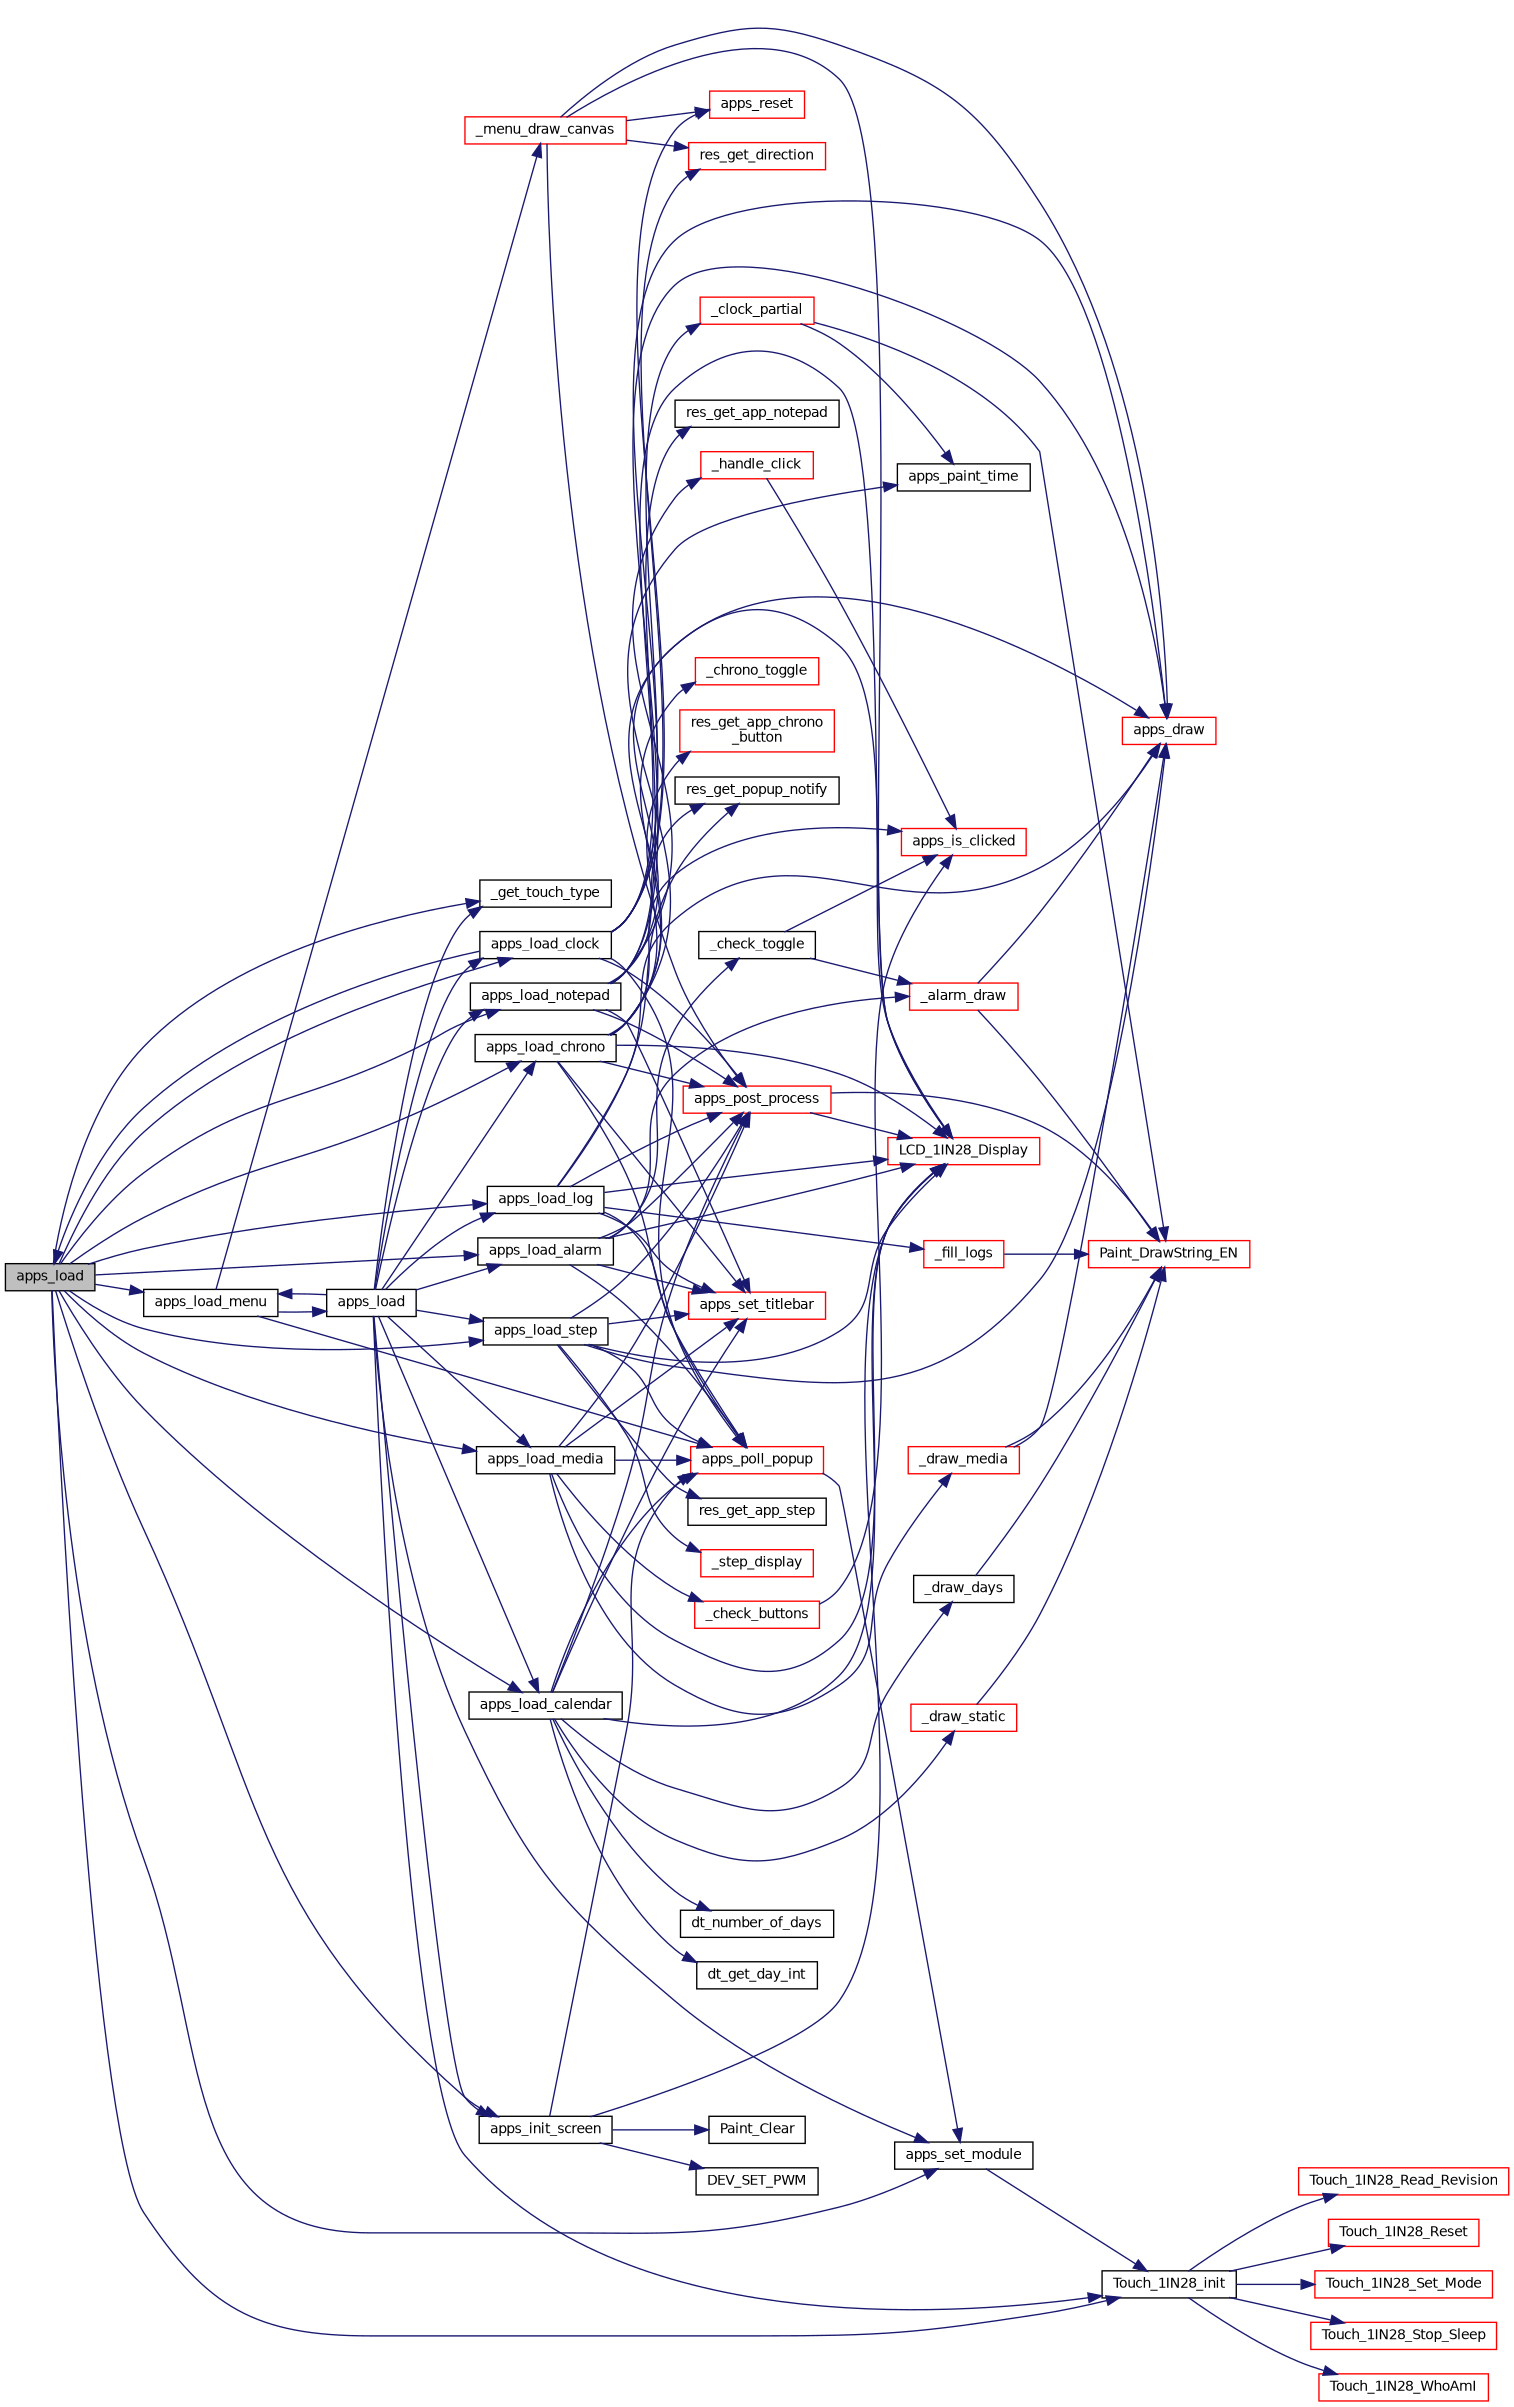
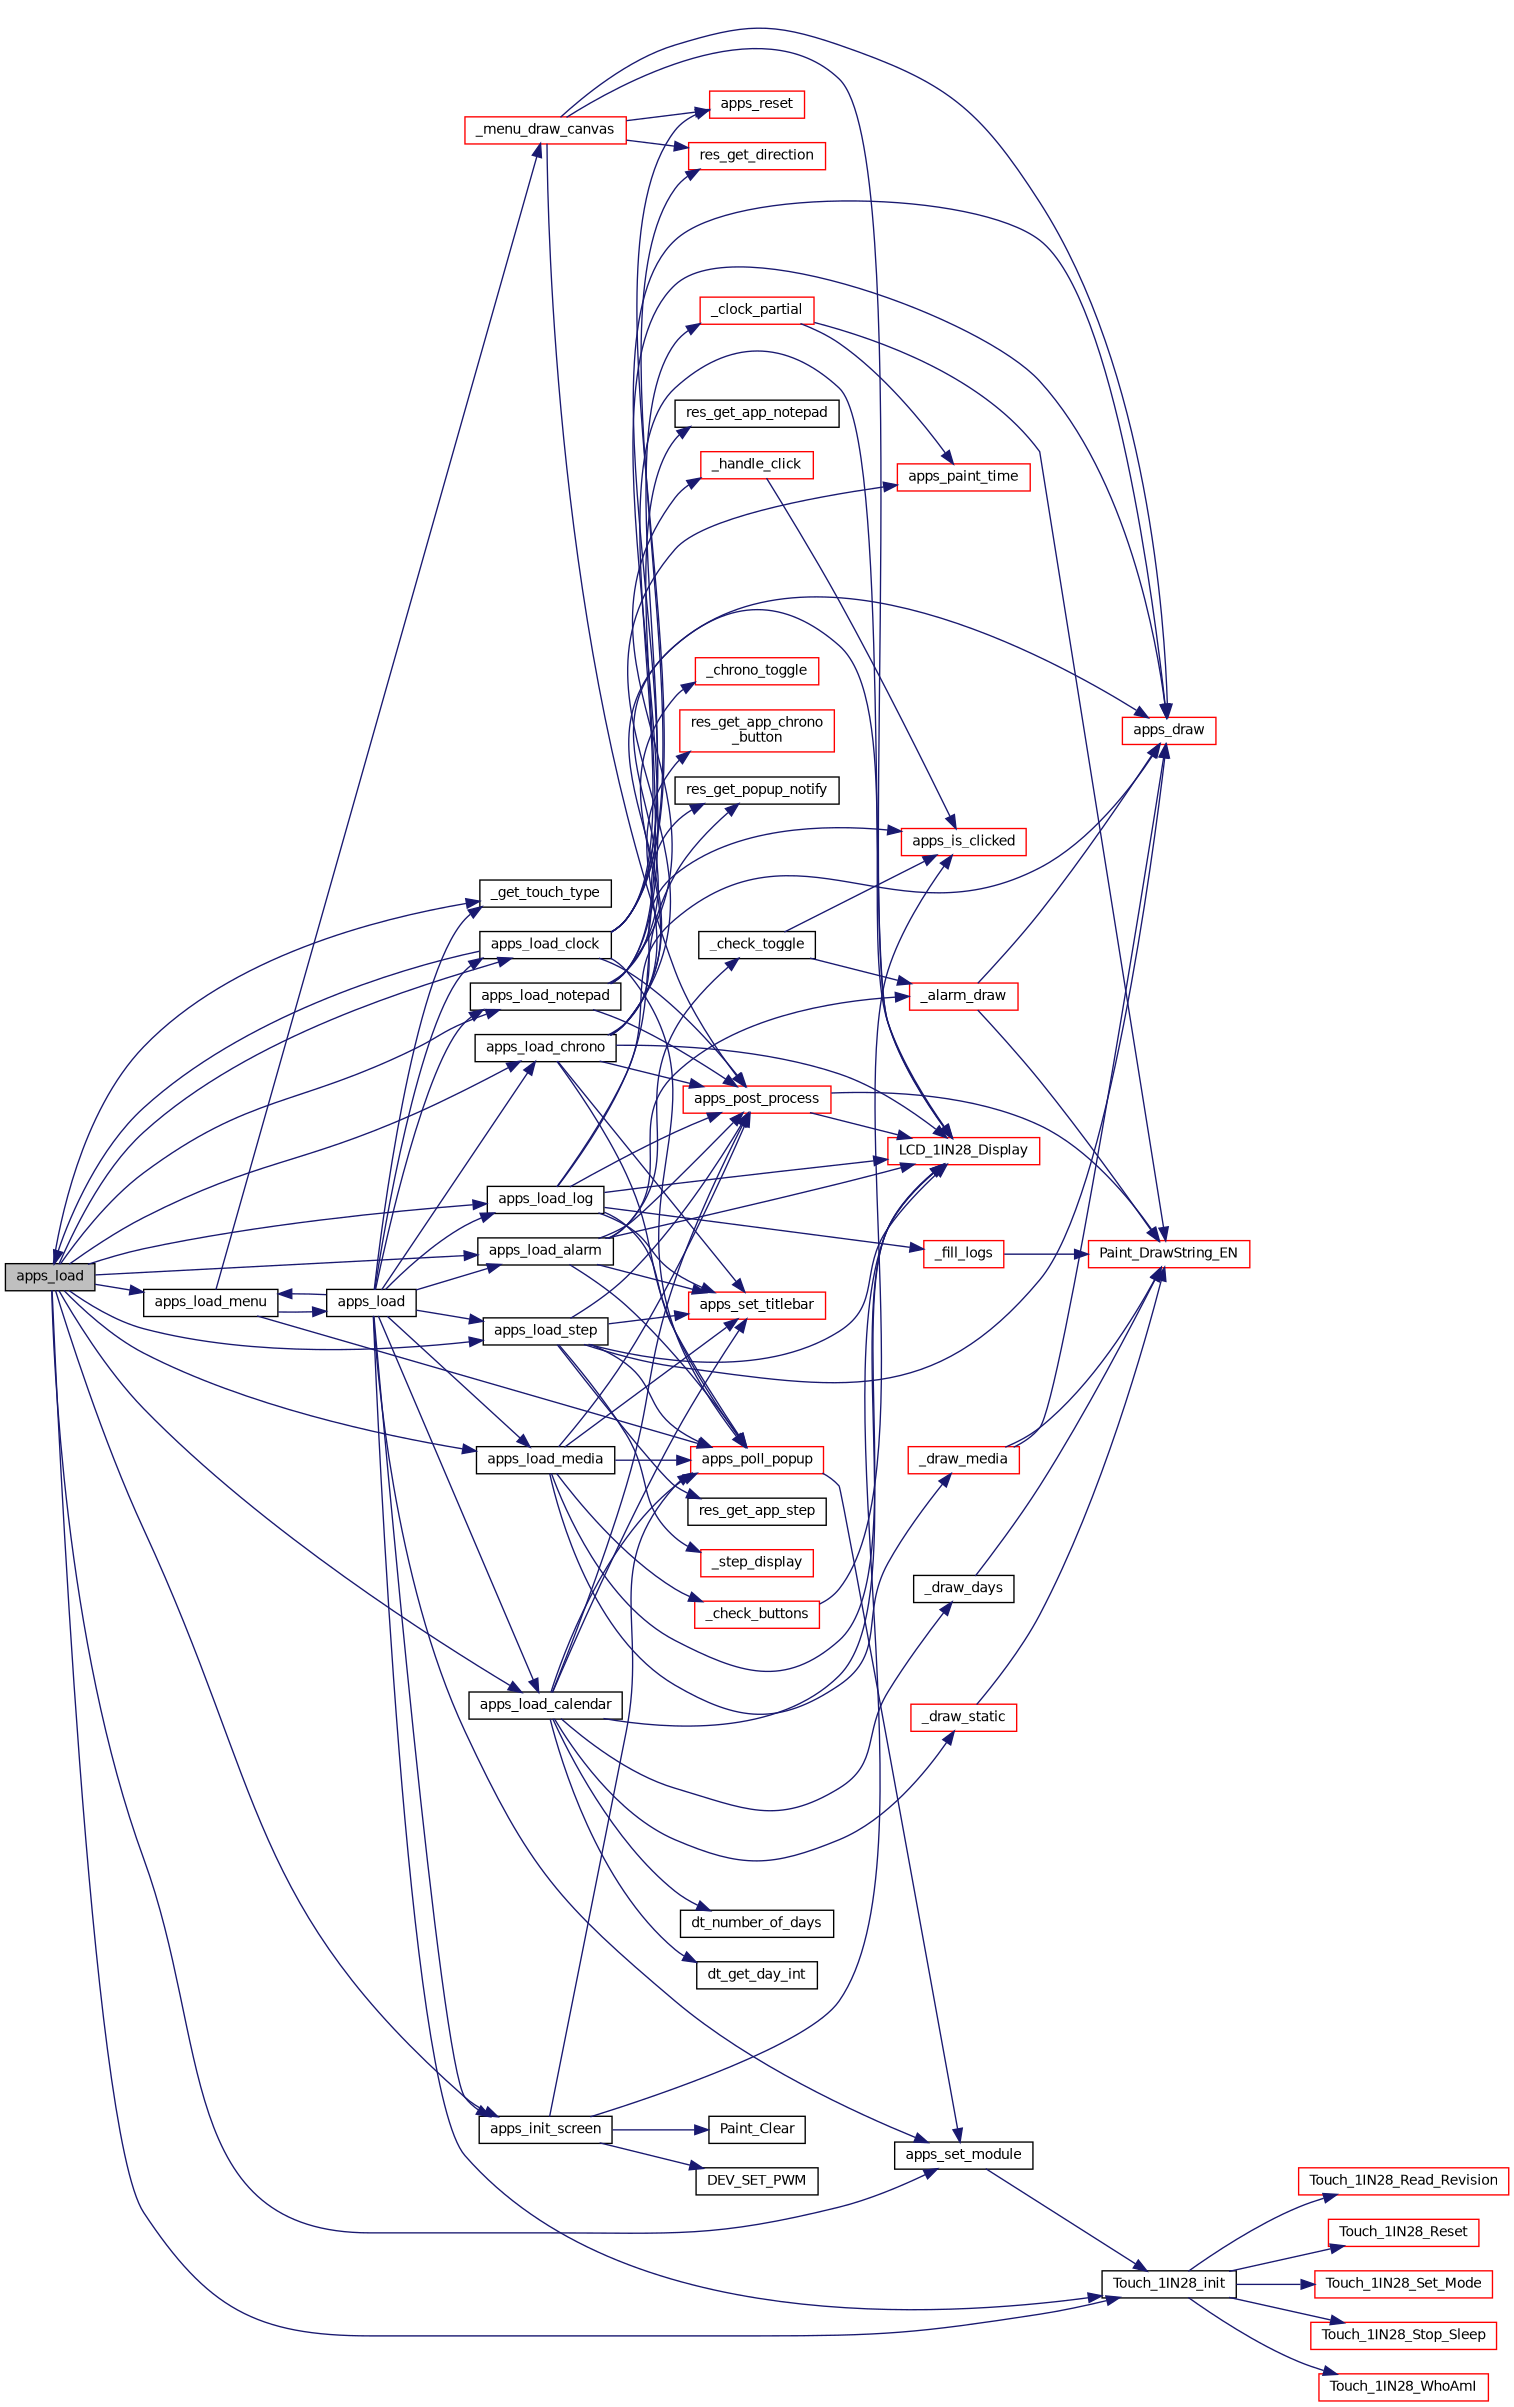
(964, 477) -> (964, 477)
(681, 1140) -> none
